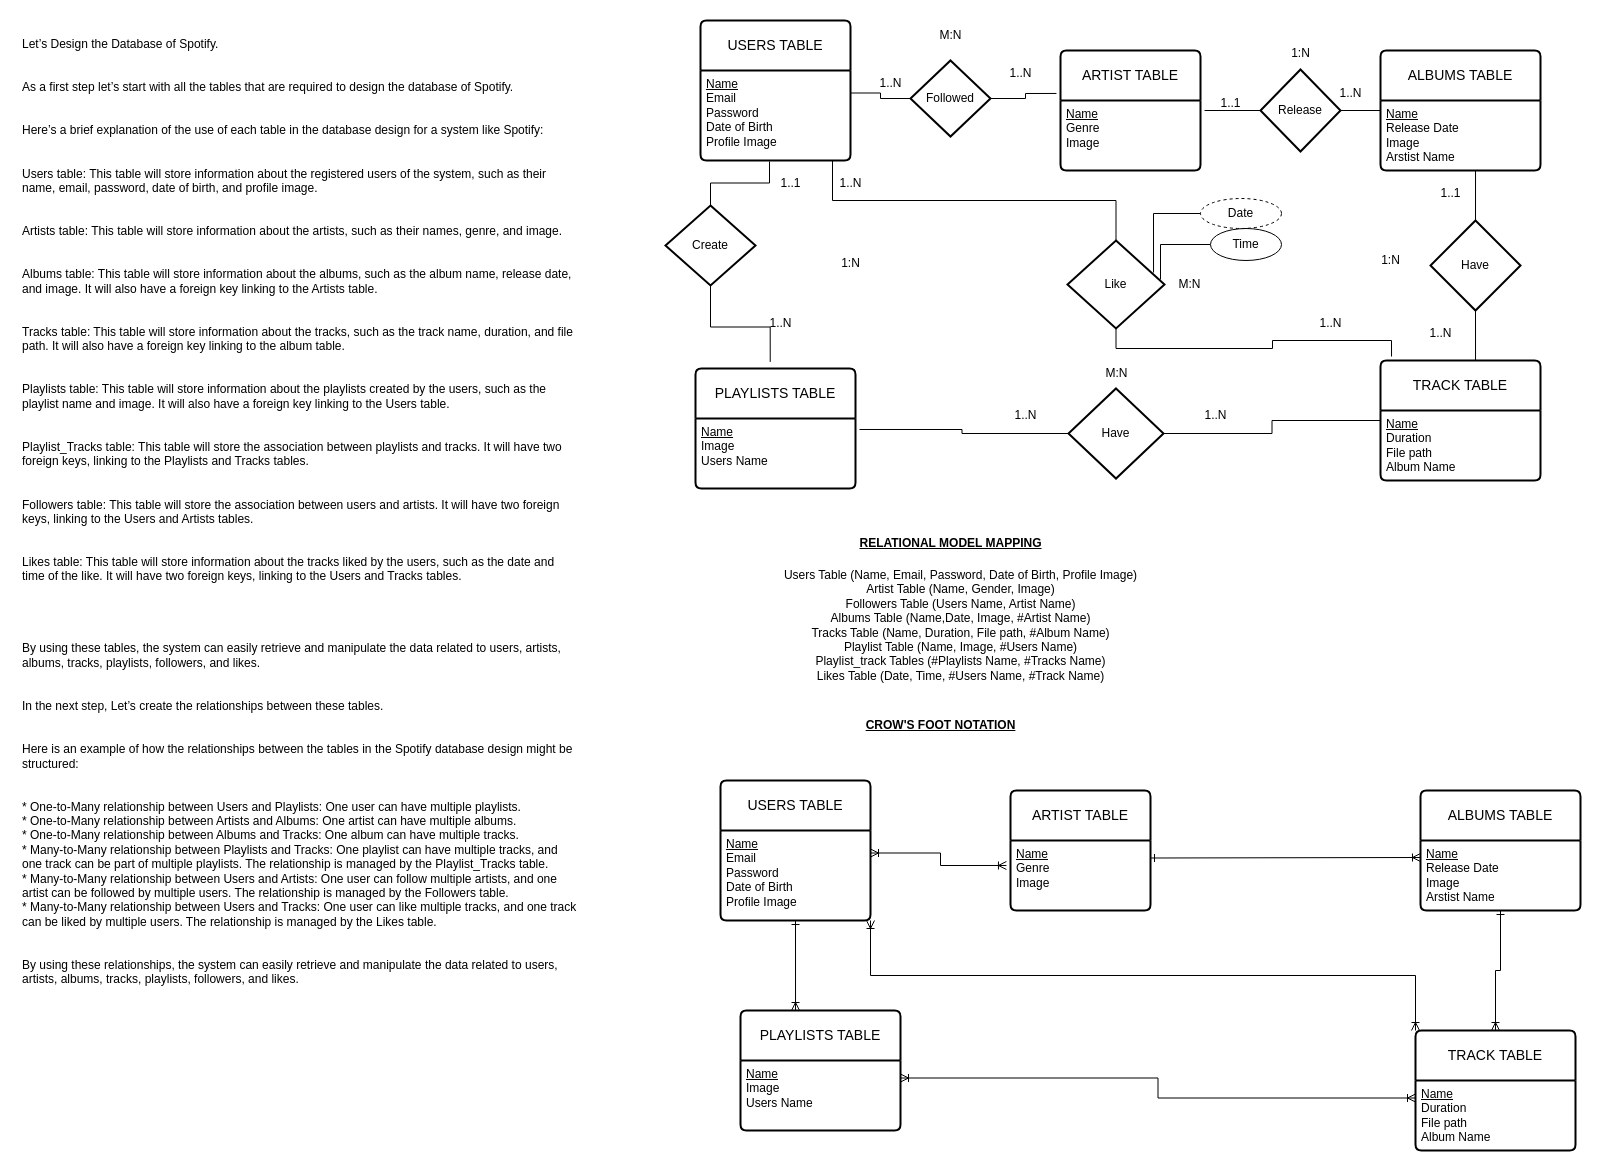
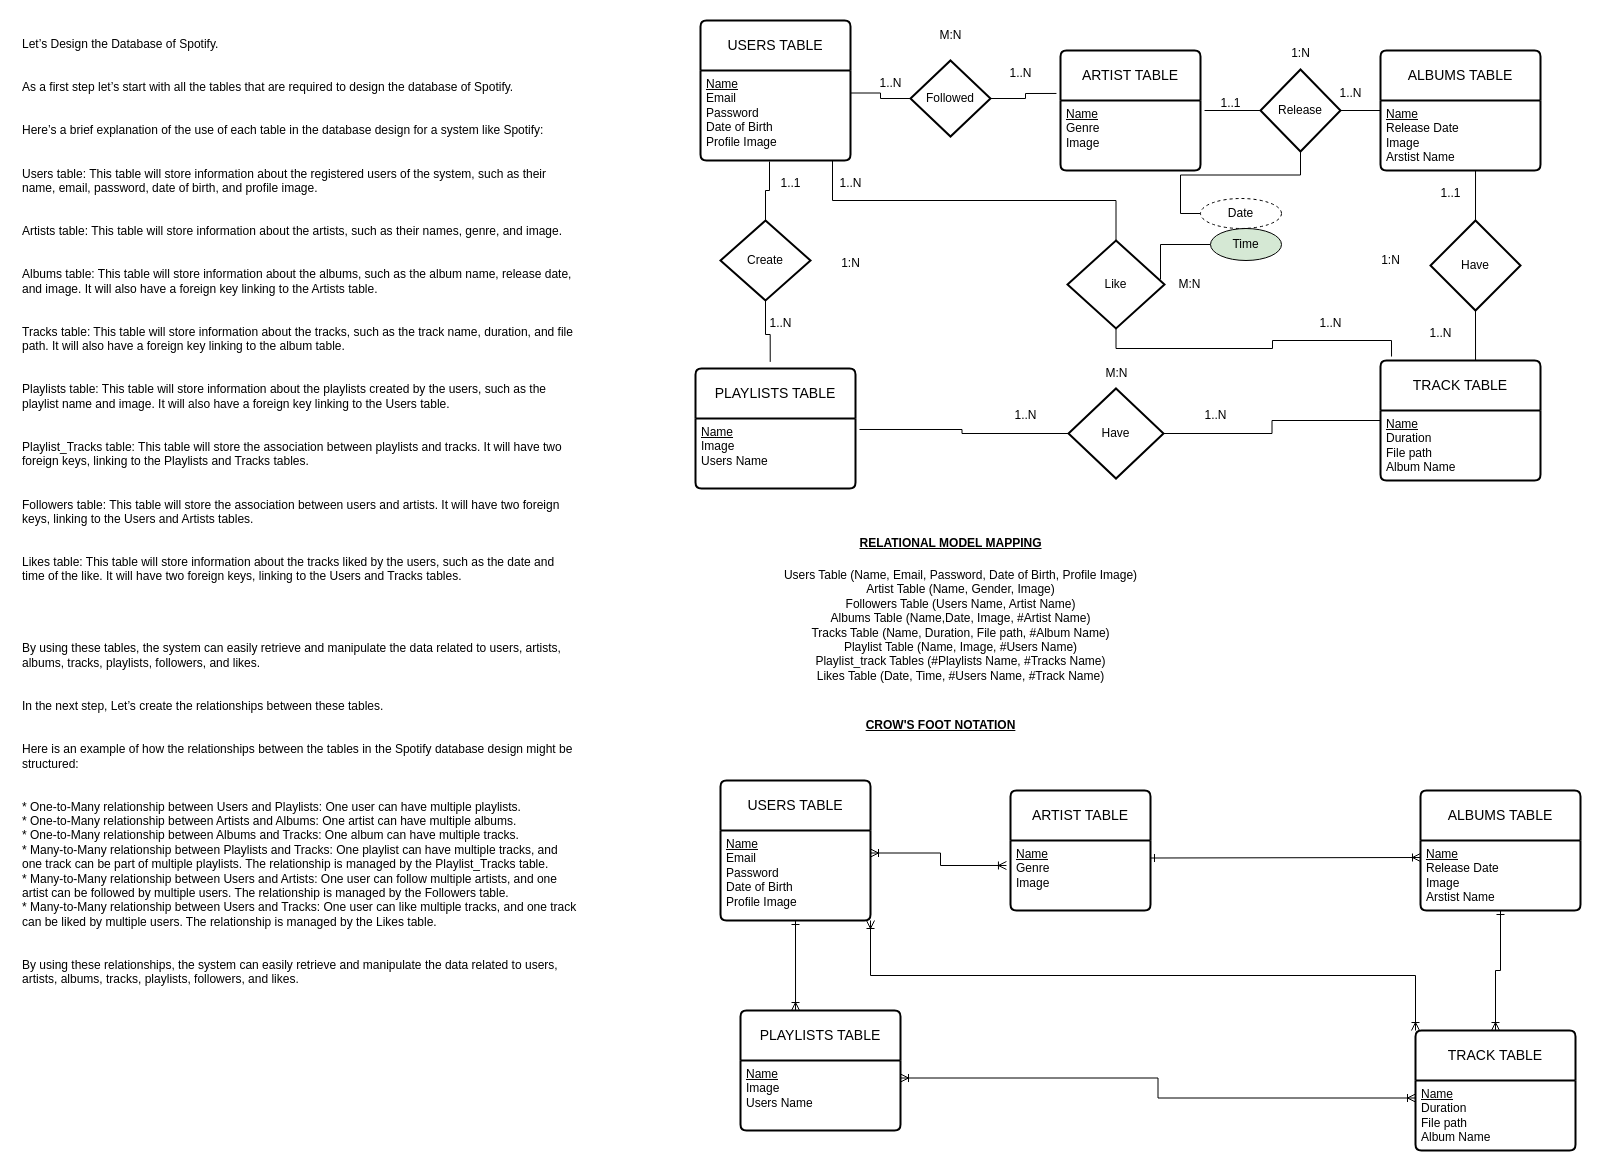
(1154, 229) -> (1232, 175)
(1246, 245) -> (1246, 245)
(711, 246) -> (766, 261)
